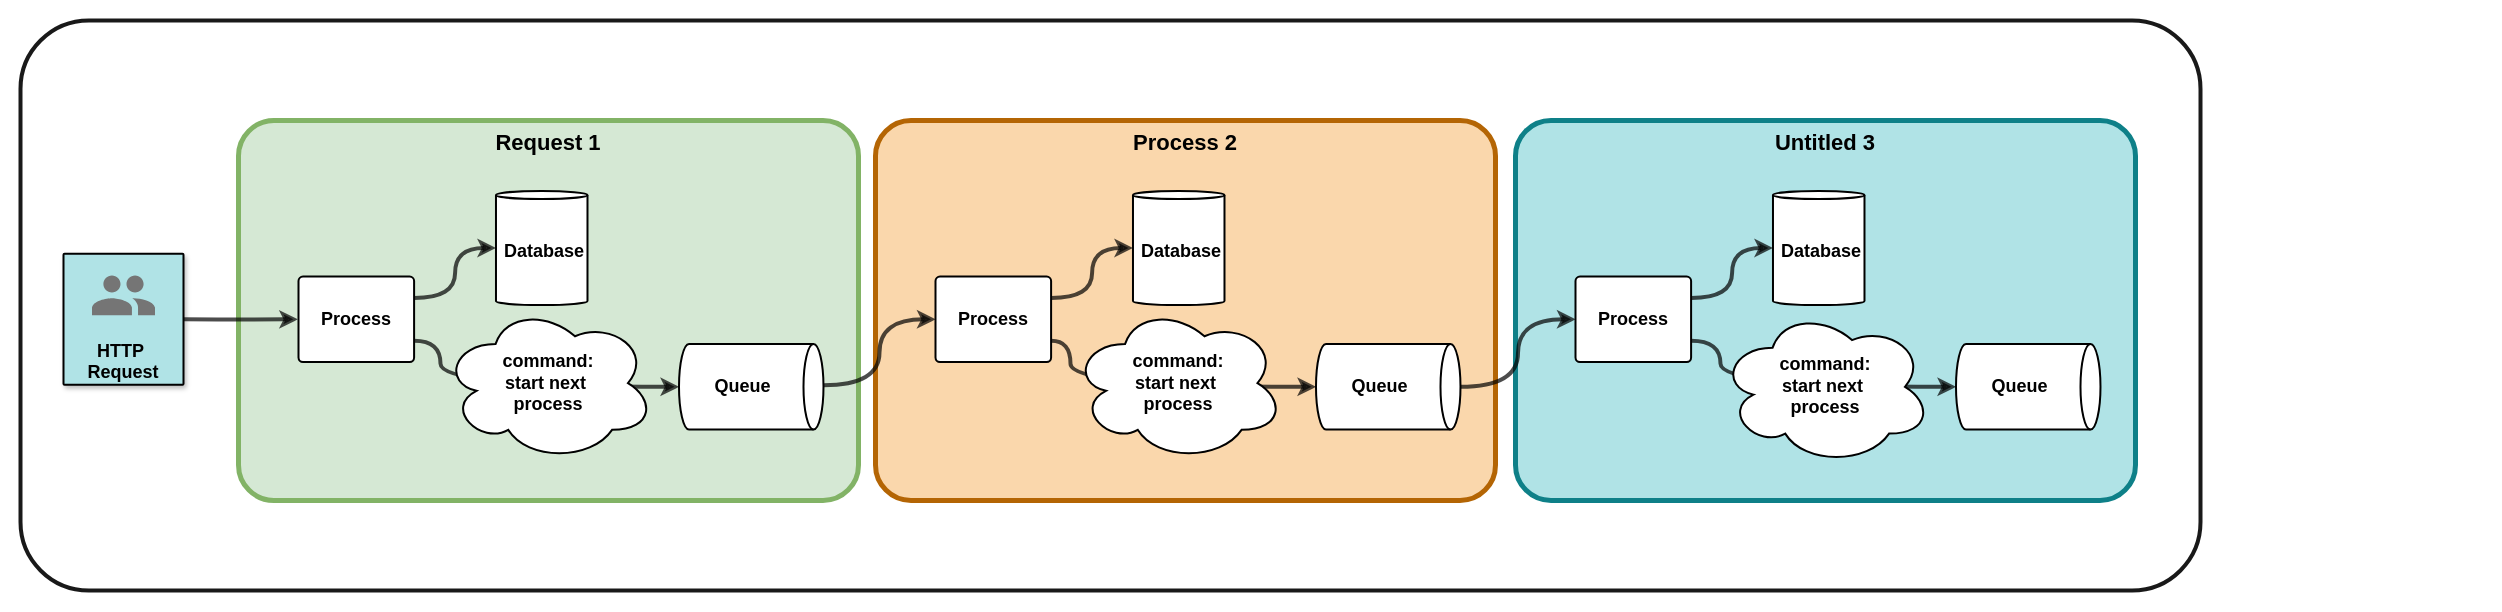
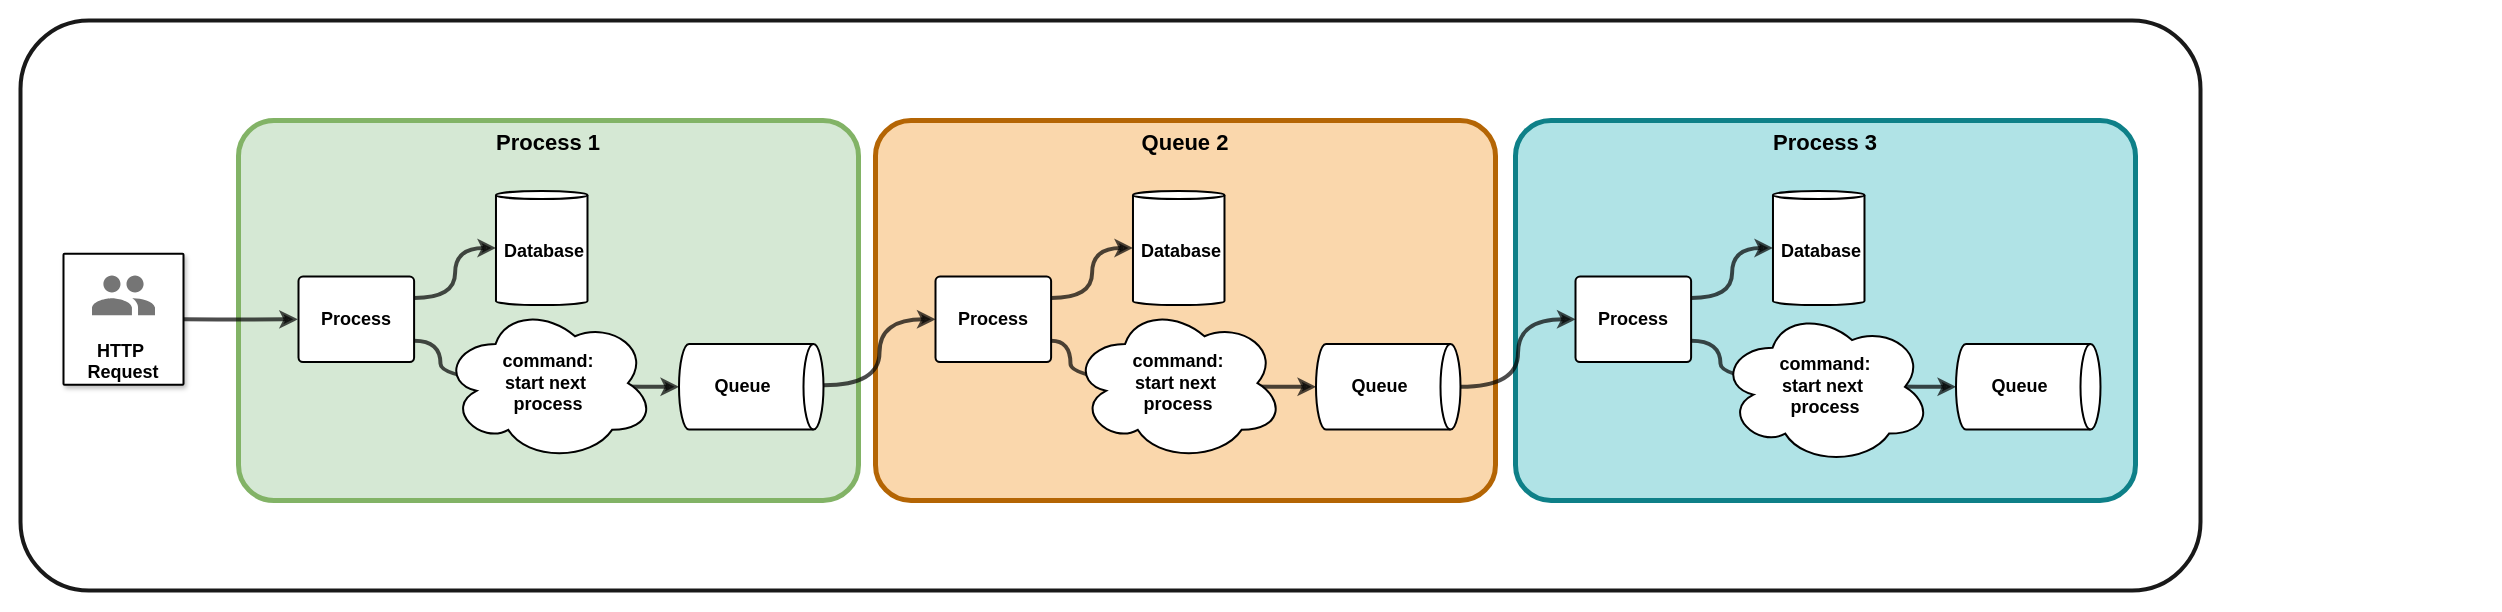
(549, 143) -> (549, 143)
(1186, 143) -> (1186, 143)
(1826, 143) -> (1826, 143)
(124, 319) -> (124, 319)
